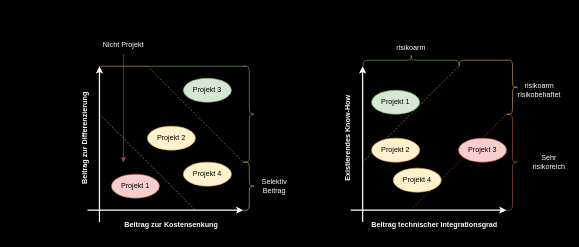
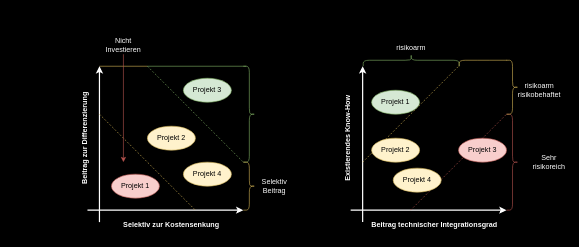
(123, 45) -> (123, 45)
(171, 225) -> (171, 225)
